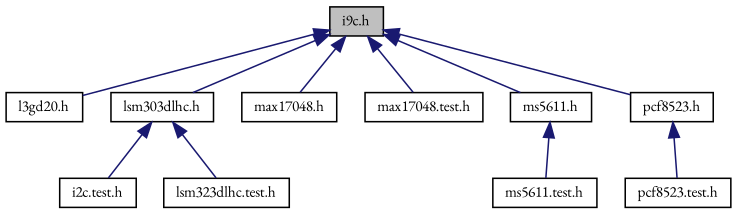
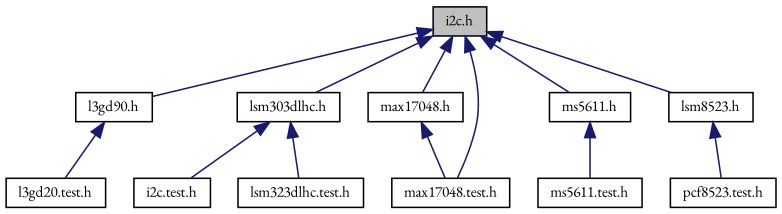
(357, 21) -> (460, 21)
(44, 107) -> (114, 107)
(672, 107) -> (711, 107)
none -> (436, 157)
none -> (56, 193)
